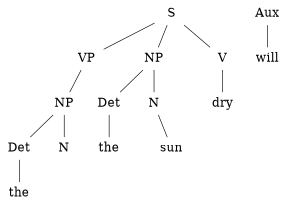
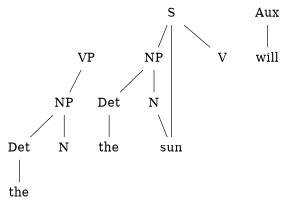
(129, 36) -> (171, 81)
(223, 104) -> none
